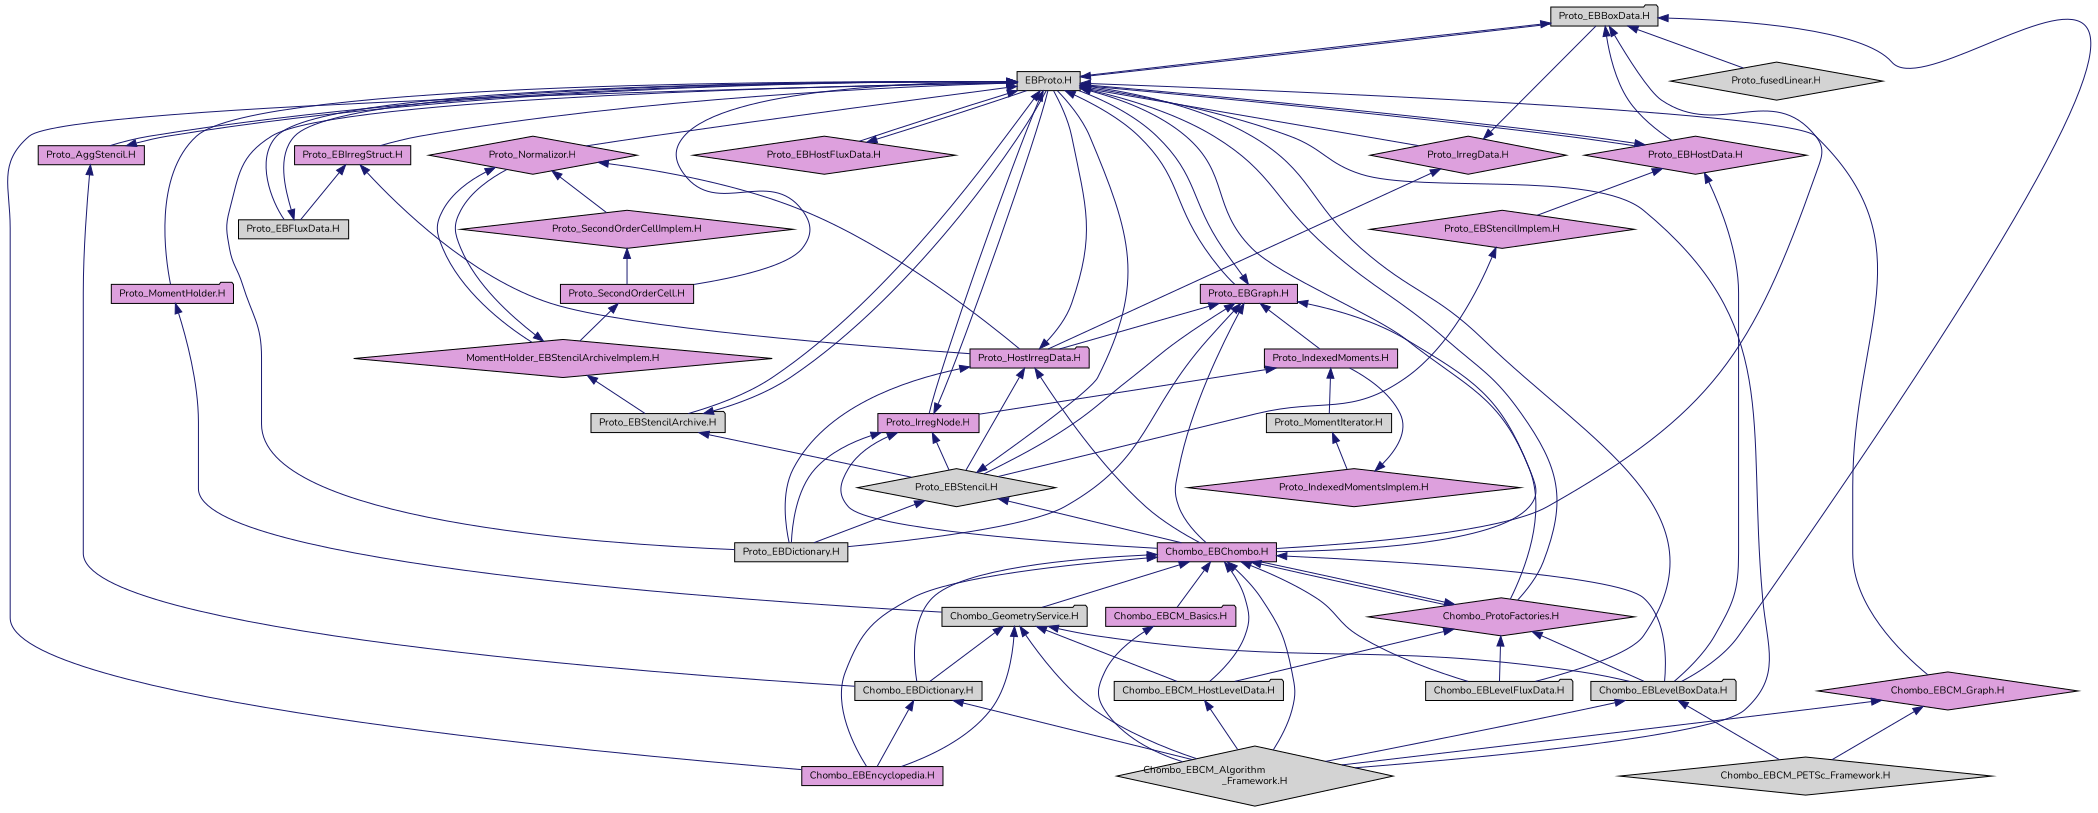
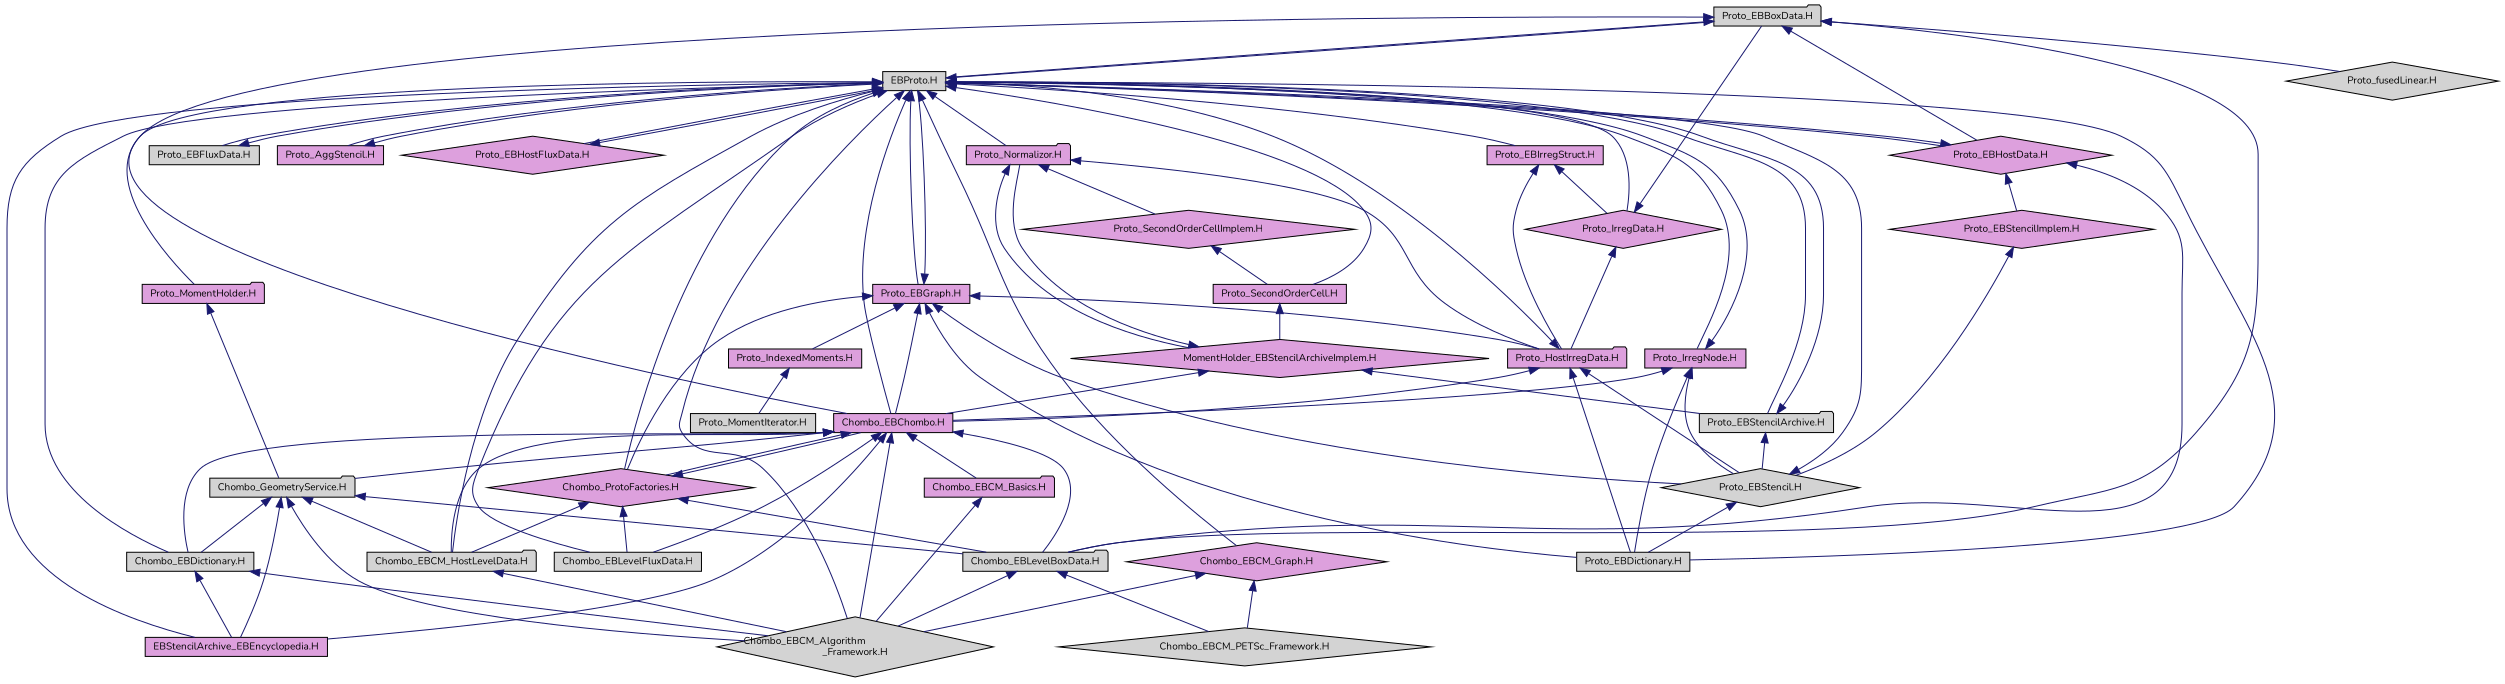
(533, 155) -> (1018, 155)
(320, 196) -> (1584, 192)
none -> (584, 251)
(1130, 391) -> none
(1354, 488) -> none
(1095, 522) -> (1066, 394)
(272, 626) -> (241, 115)
(1499, 691) -> (628, 562)
(872, 776) -> (236, 647)
